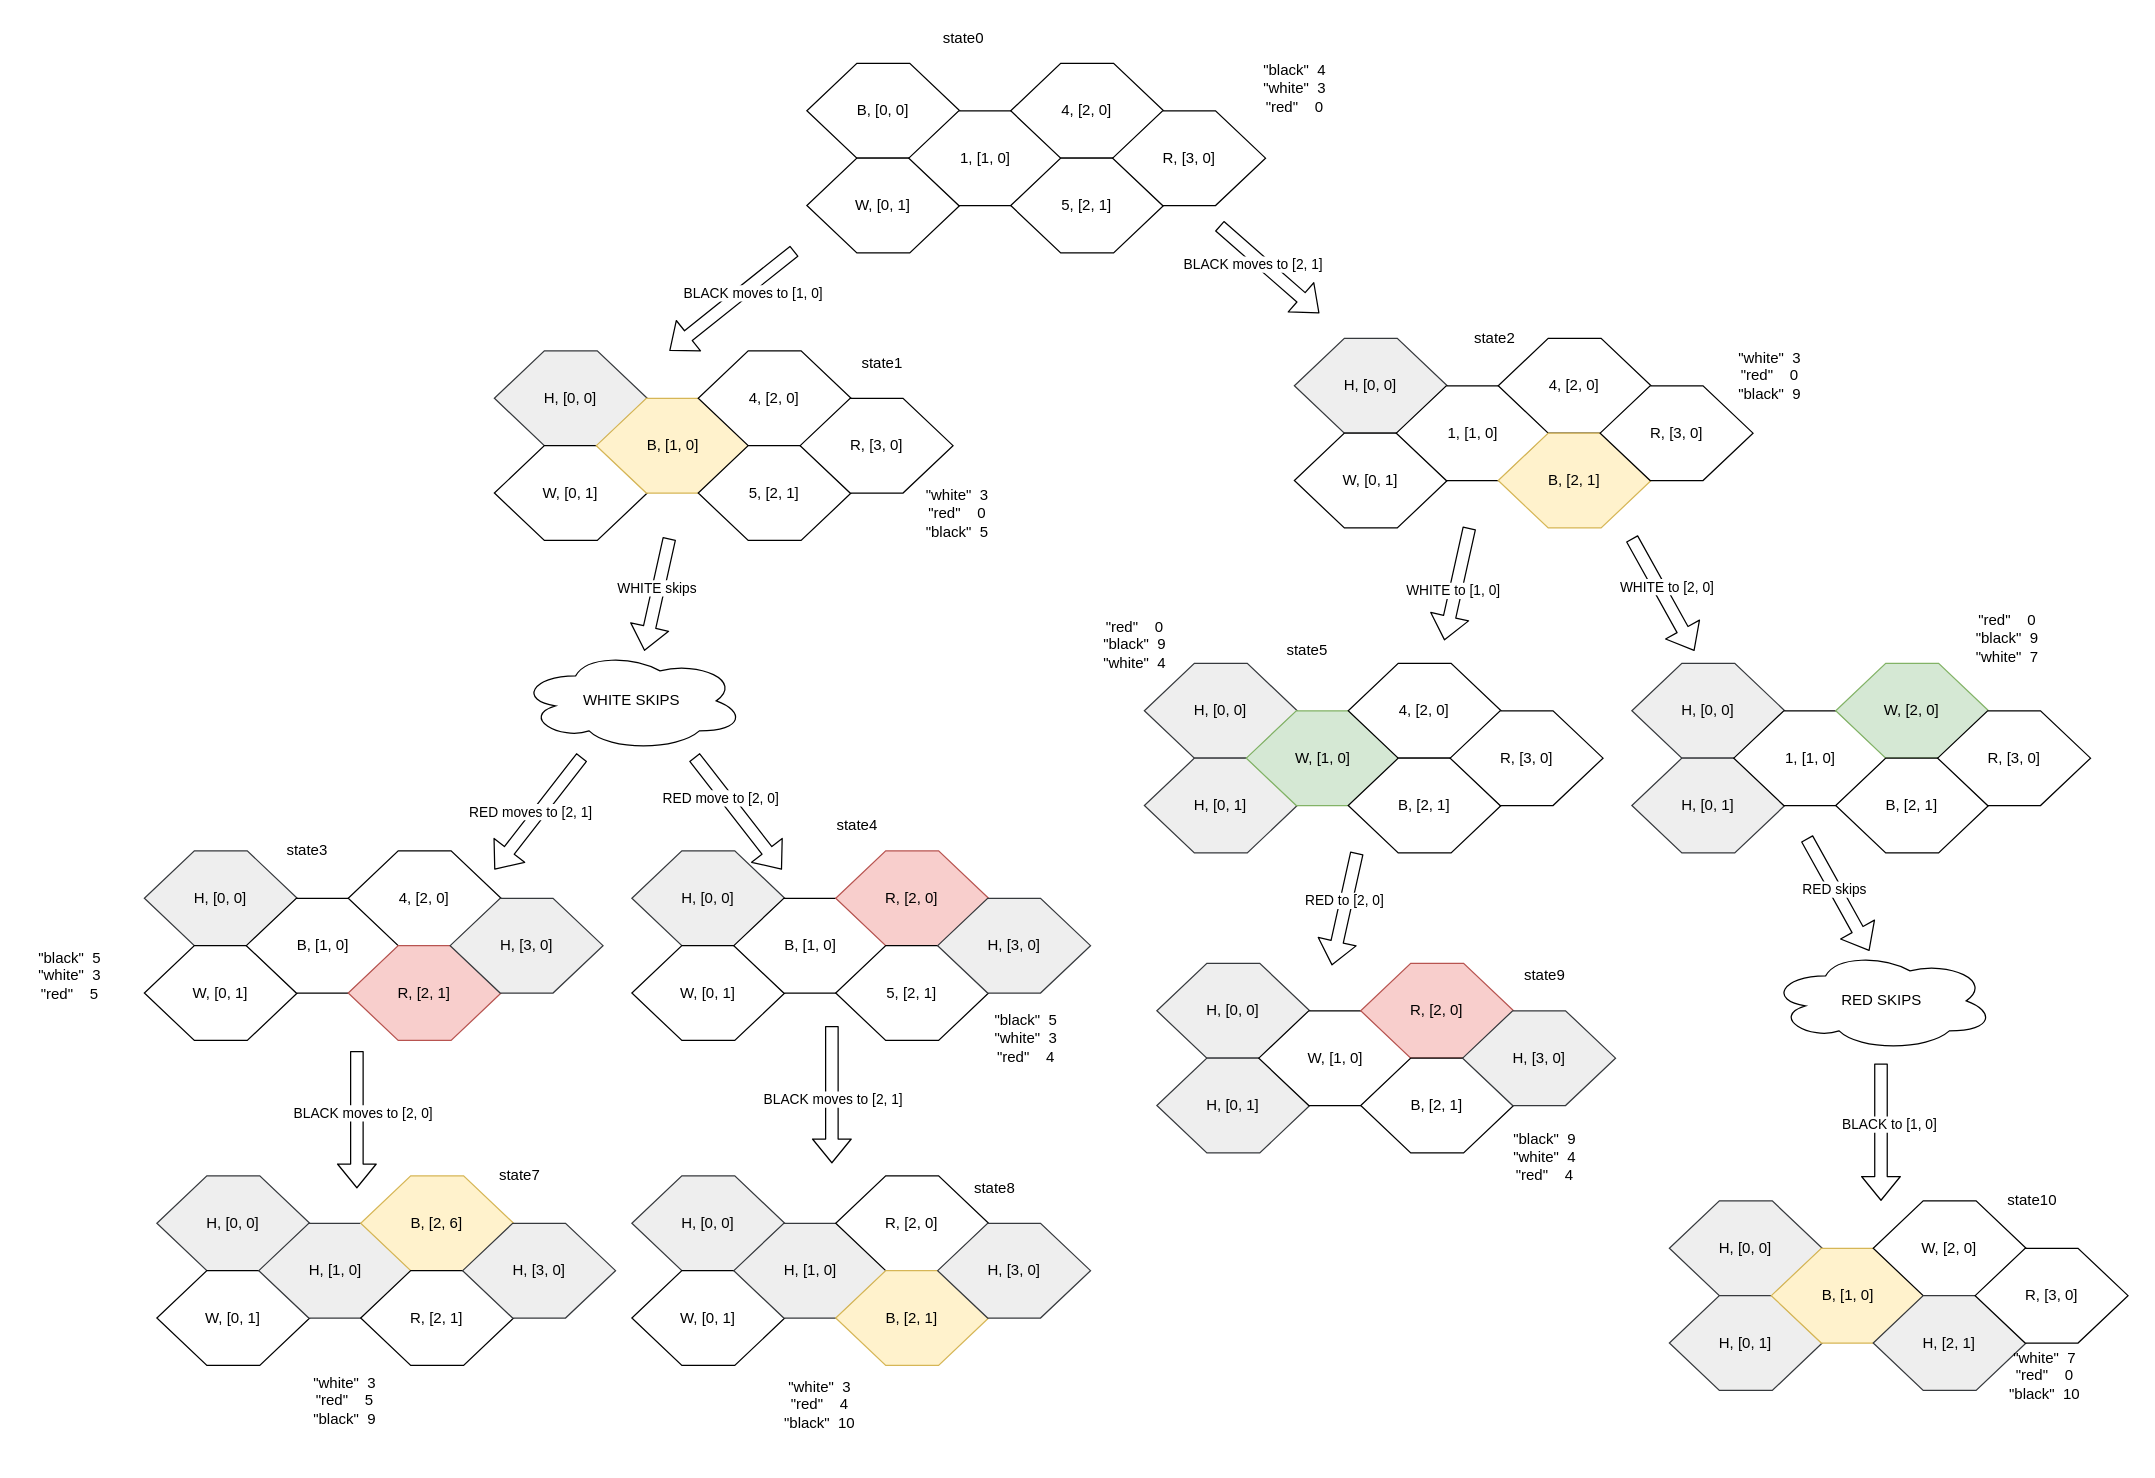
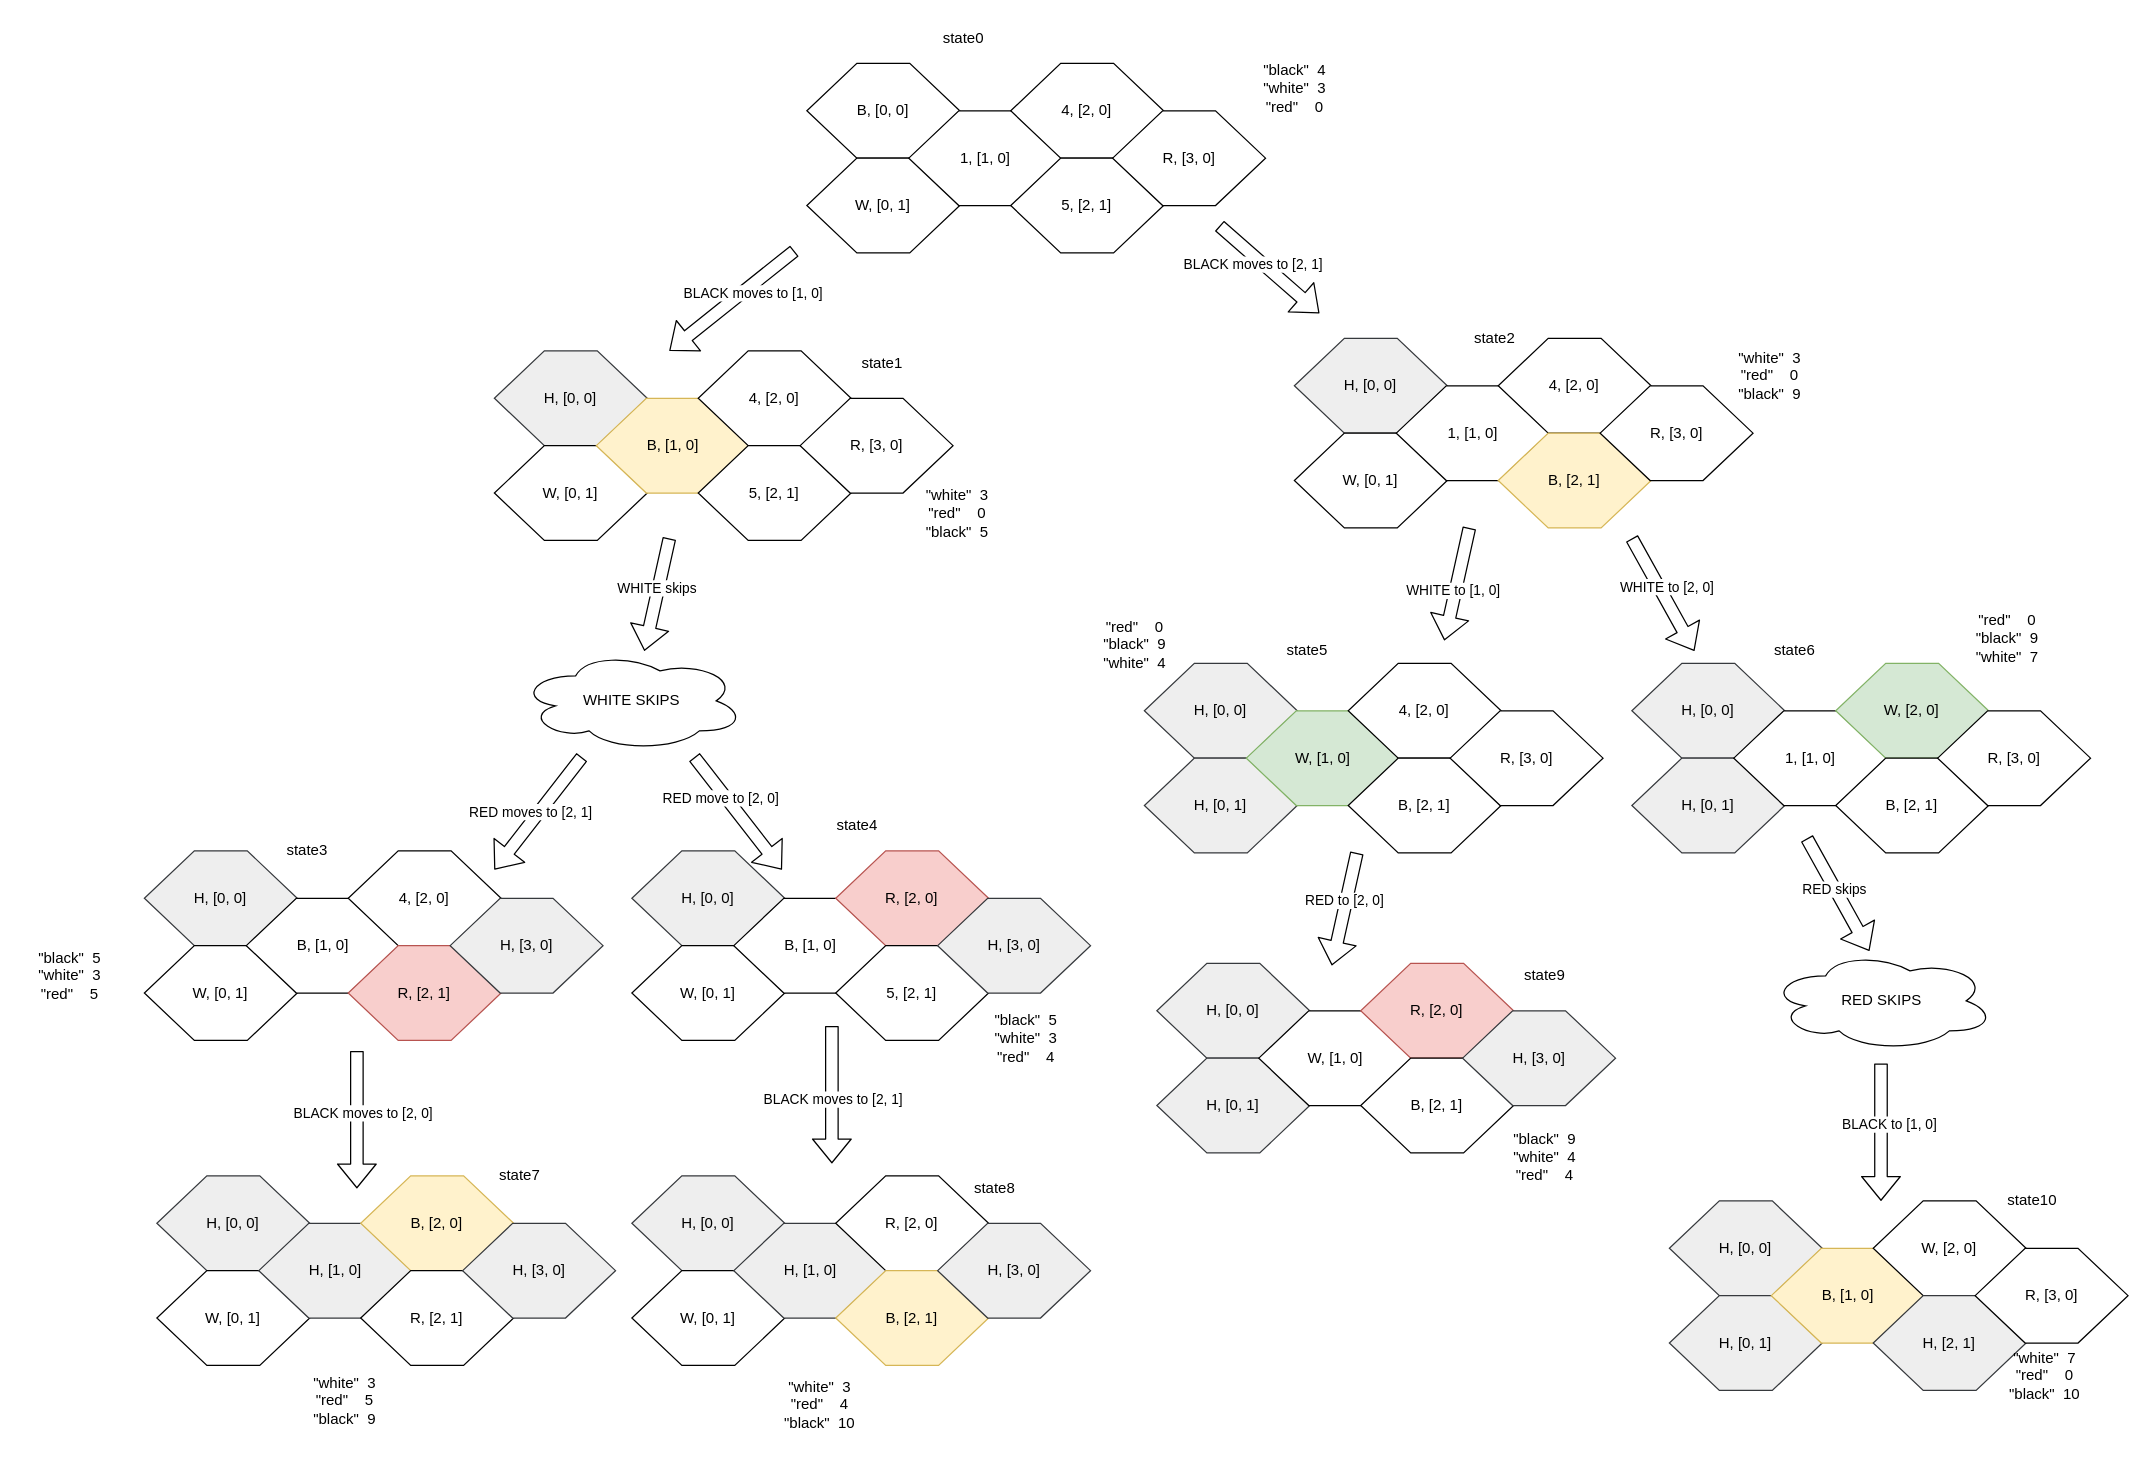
none -> (1794, 651)
(437, 1223) -> (437, 1223)
